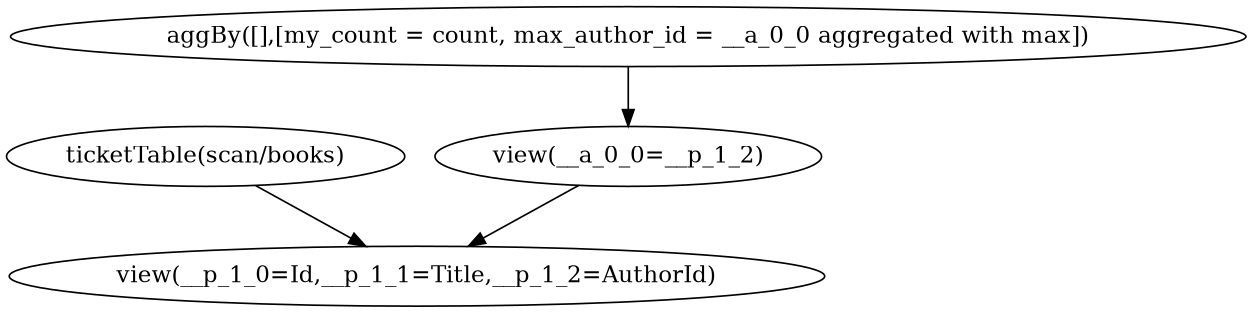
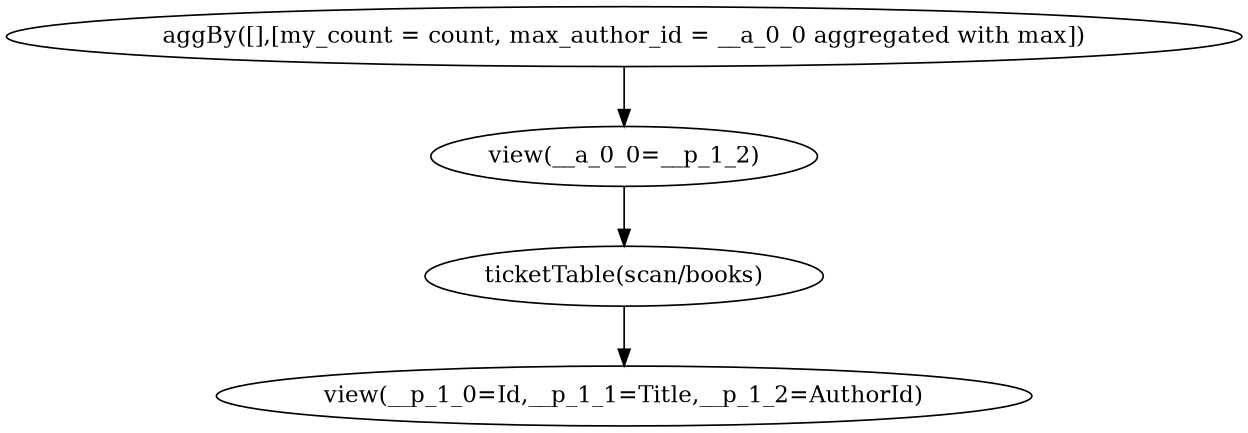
(531, 212) -> (624, 208)
